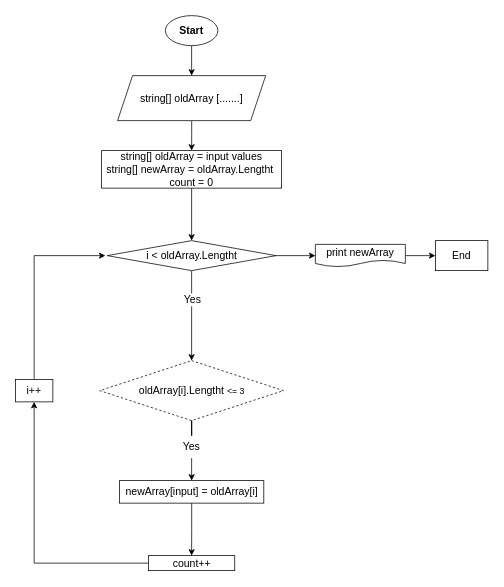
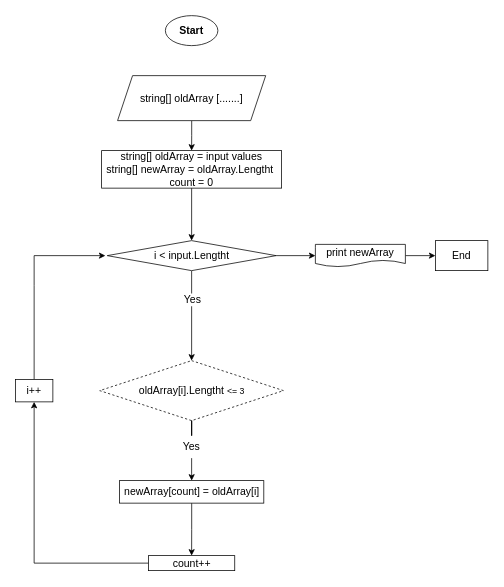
(192, 57) -> none
(192, 255) -> (192, 255)
(192, 492) -> (192, 492)
